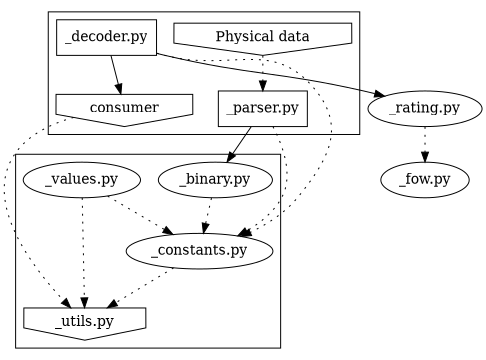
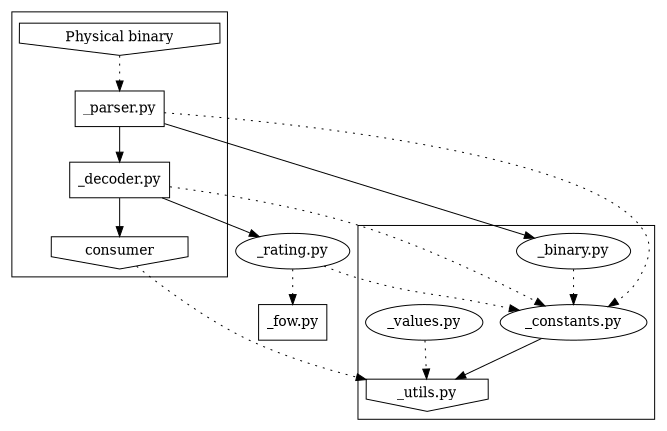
(263, 38) -> (120, 38)
none -> (120, 140)
(425, 180) -> (293, 322)
(136, 213) -> (416, 292)
(145, 285) -> (503, 357)
